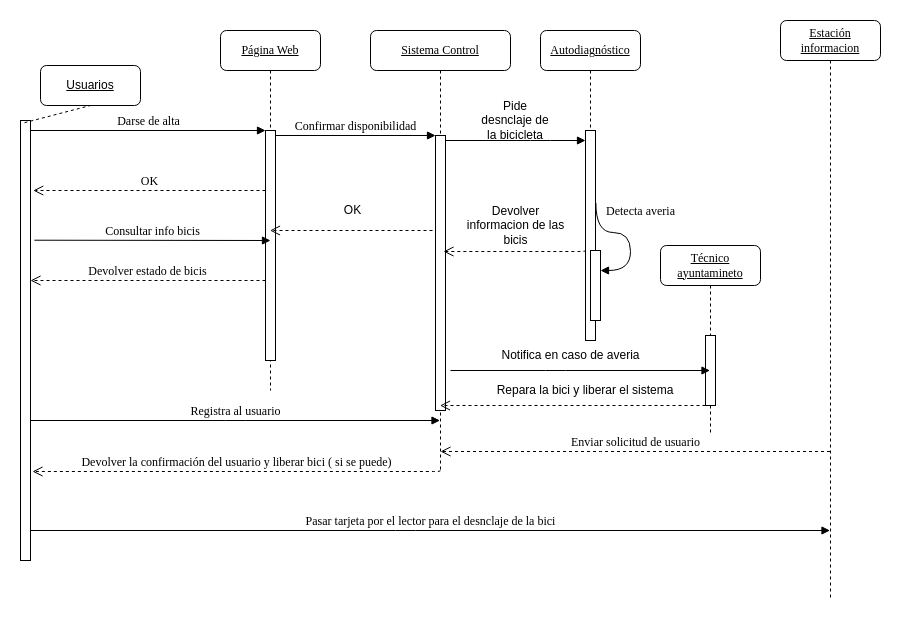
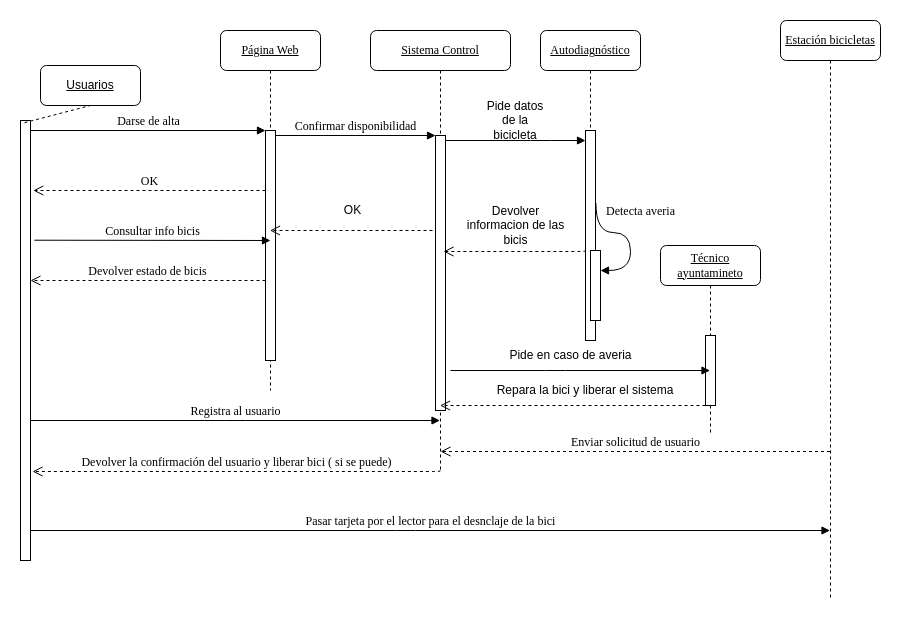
(831, 41) -> (831, 41)
(516, 121) -> (516, 121)
(571, 356) -> (571, 356)
